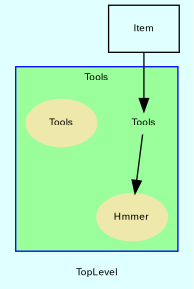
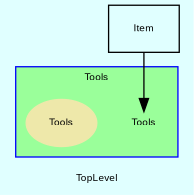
(132, 217) -> none
